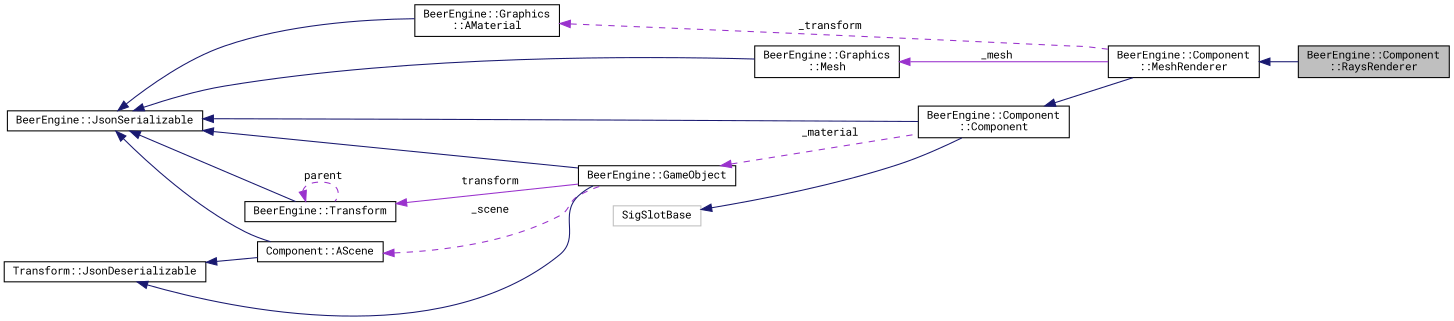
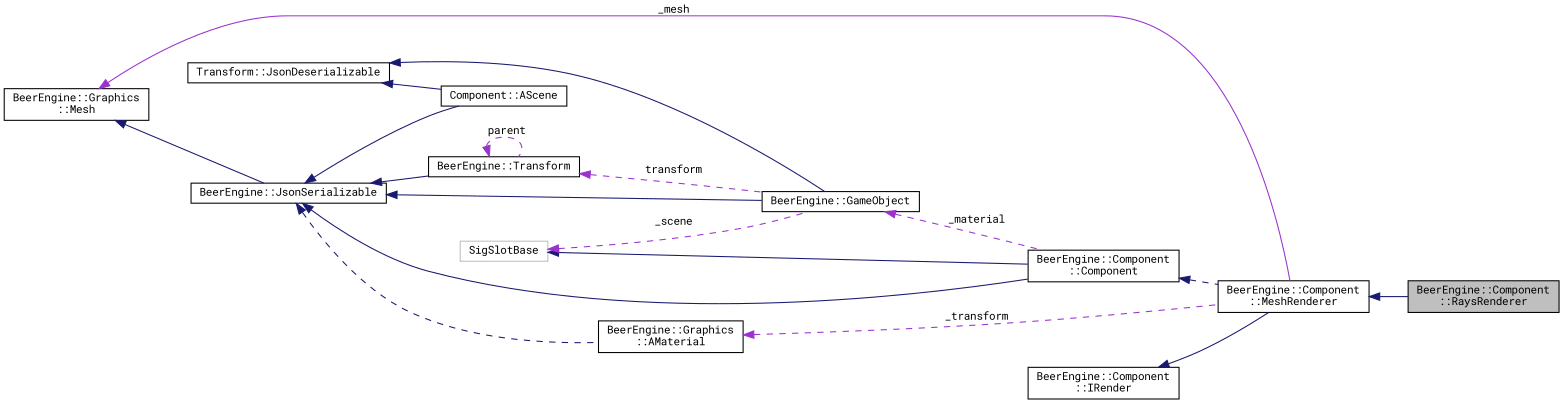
(262, 35) -> (430, 320)
(447, 63) -> (194, 154)
(1094, 90) -> (1204, 282)
(493, 193) -> (676, 183)
(504, 237) -> (684, 237)
none -> (1104, 383)
